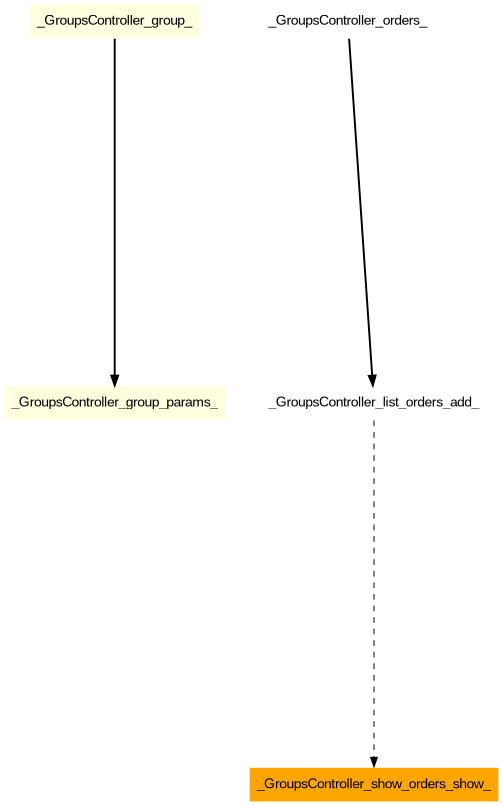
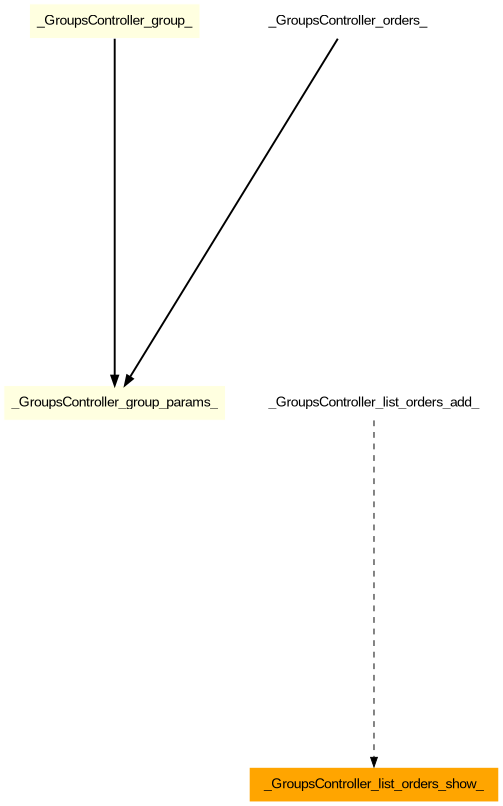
(361, 207) -> (234, 208)
(374, 785) -> (374, 785)
